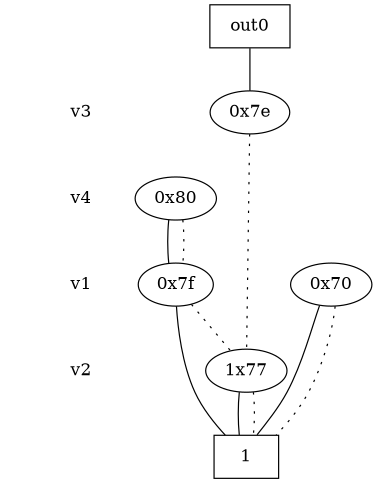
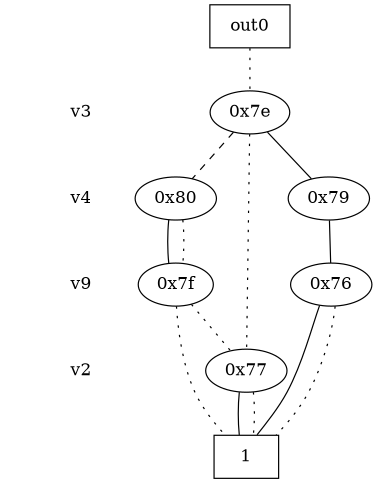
(250, 69) -> (250, 69)
none -> (213, 155)
none -> (329, 199)
(81, 285) -> (81, 285)
(331, 285) -> (331, 285)
(246, 371) -> (246, 371)
(189, 376) -> (189, 376)
